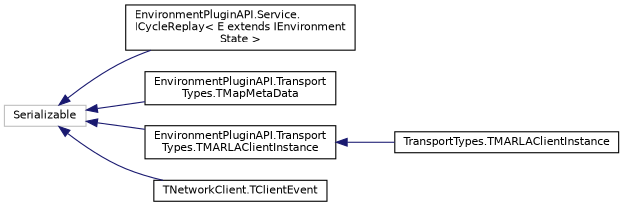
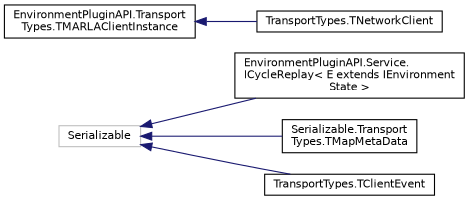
(240, 88) -> (350, 136)
(121, 126) -> none
(507, 142) -> (350, 22)
(240, 191) -> (350, 185)
